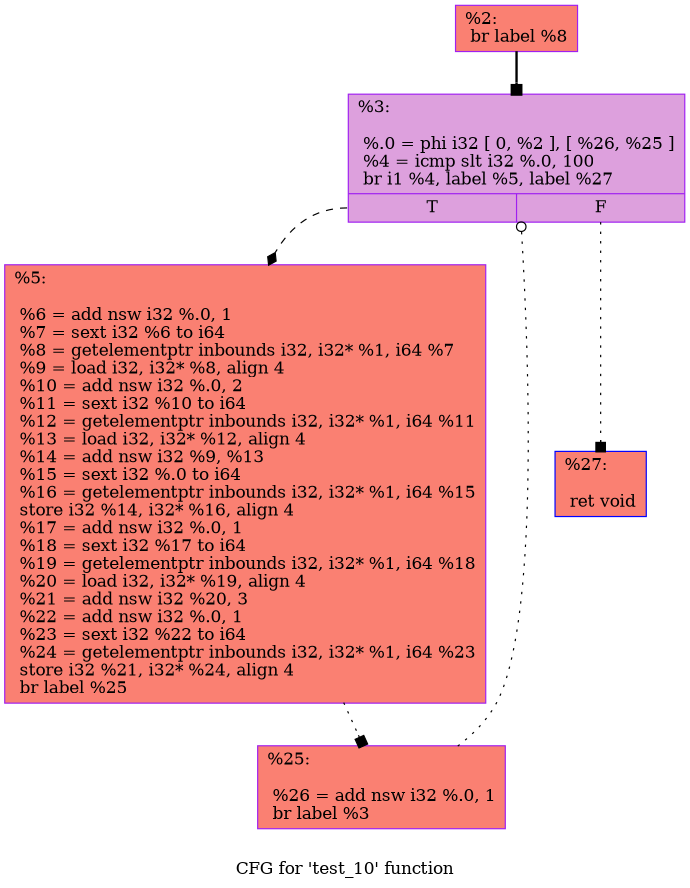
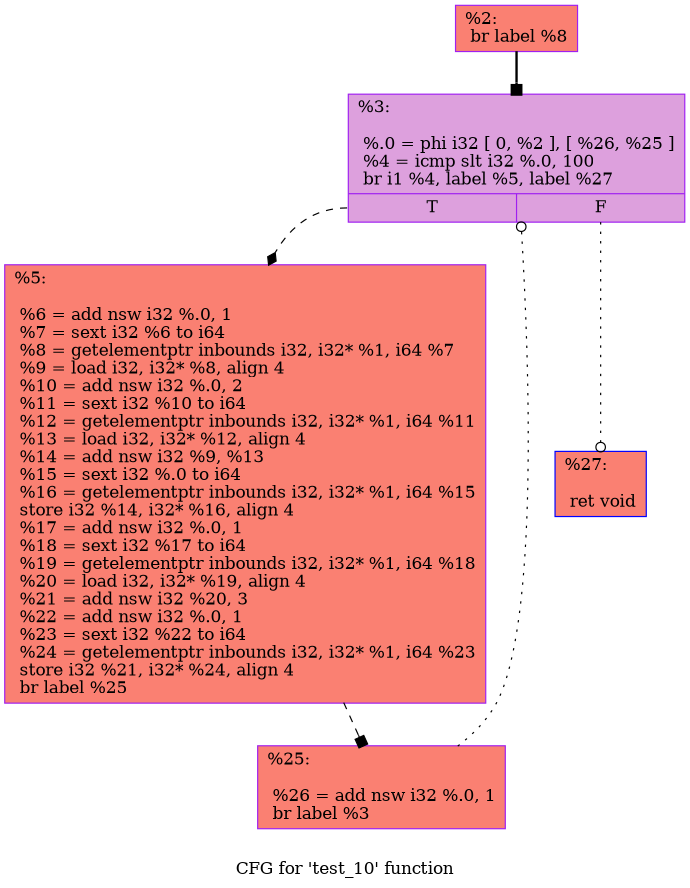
(601, 332) -> (601, 332)
(351, 719) -> (351, 719)
